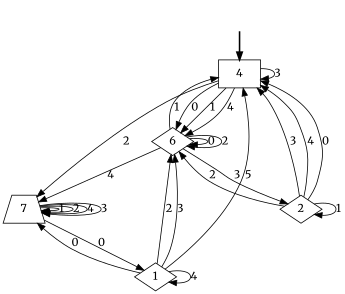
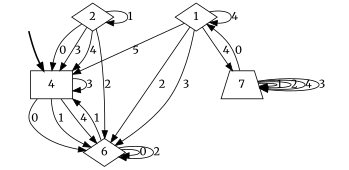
(125, 127) -> none
(103, 173) -> none
(230, 179) -> none
(75, 243) -> (226, 51)
